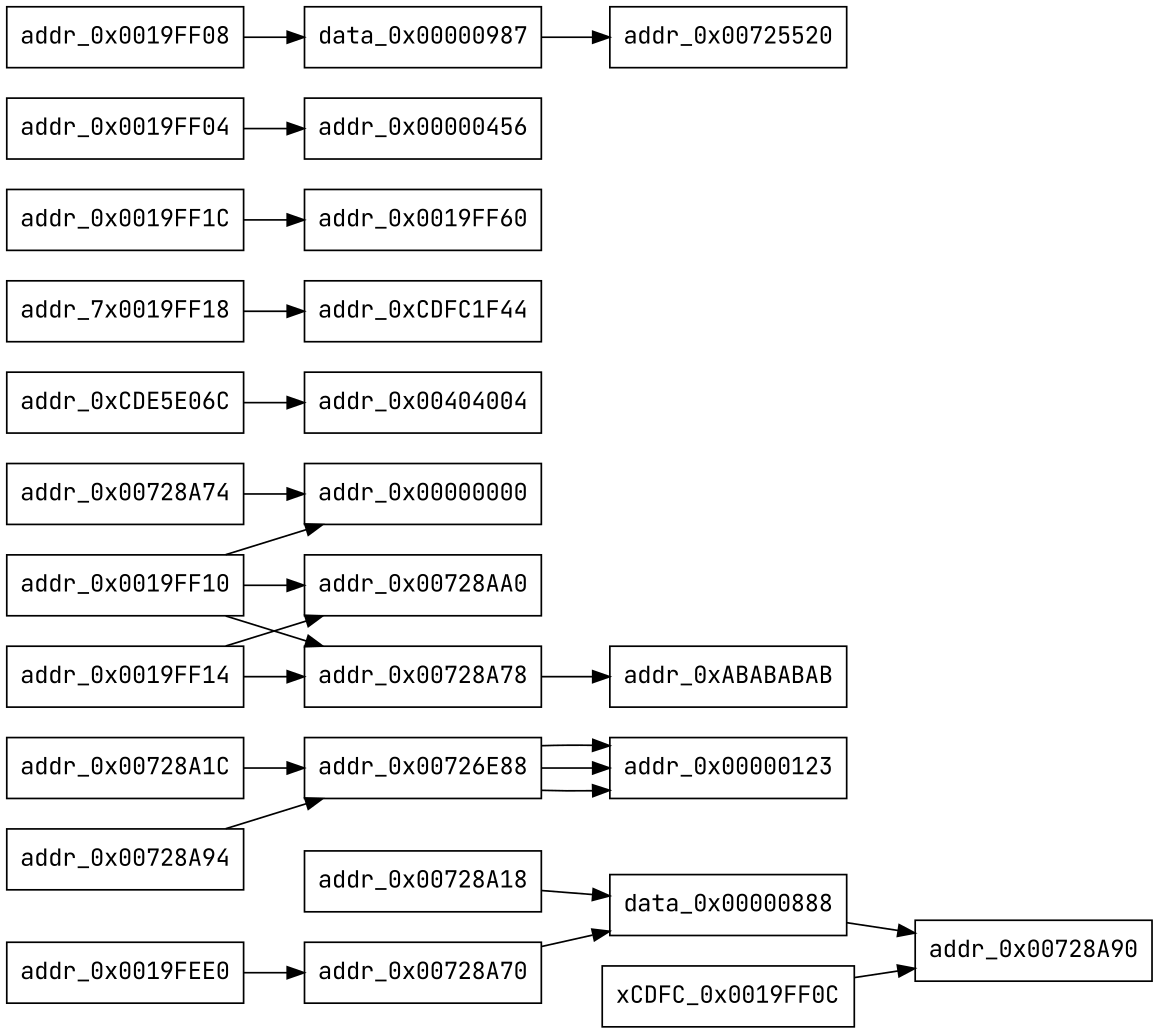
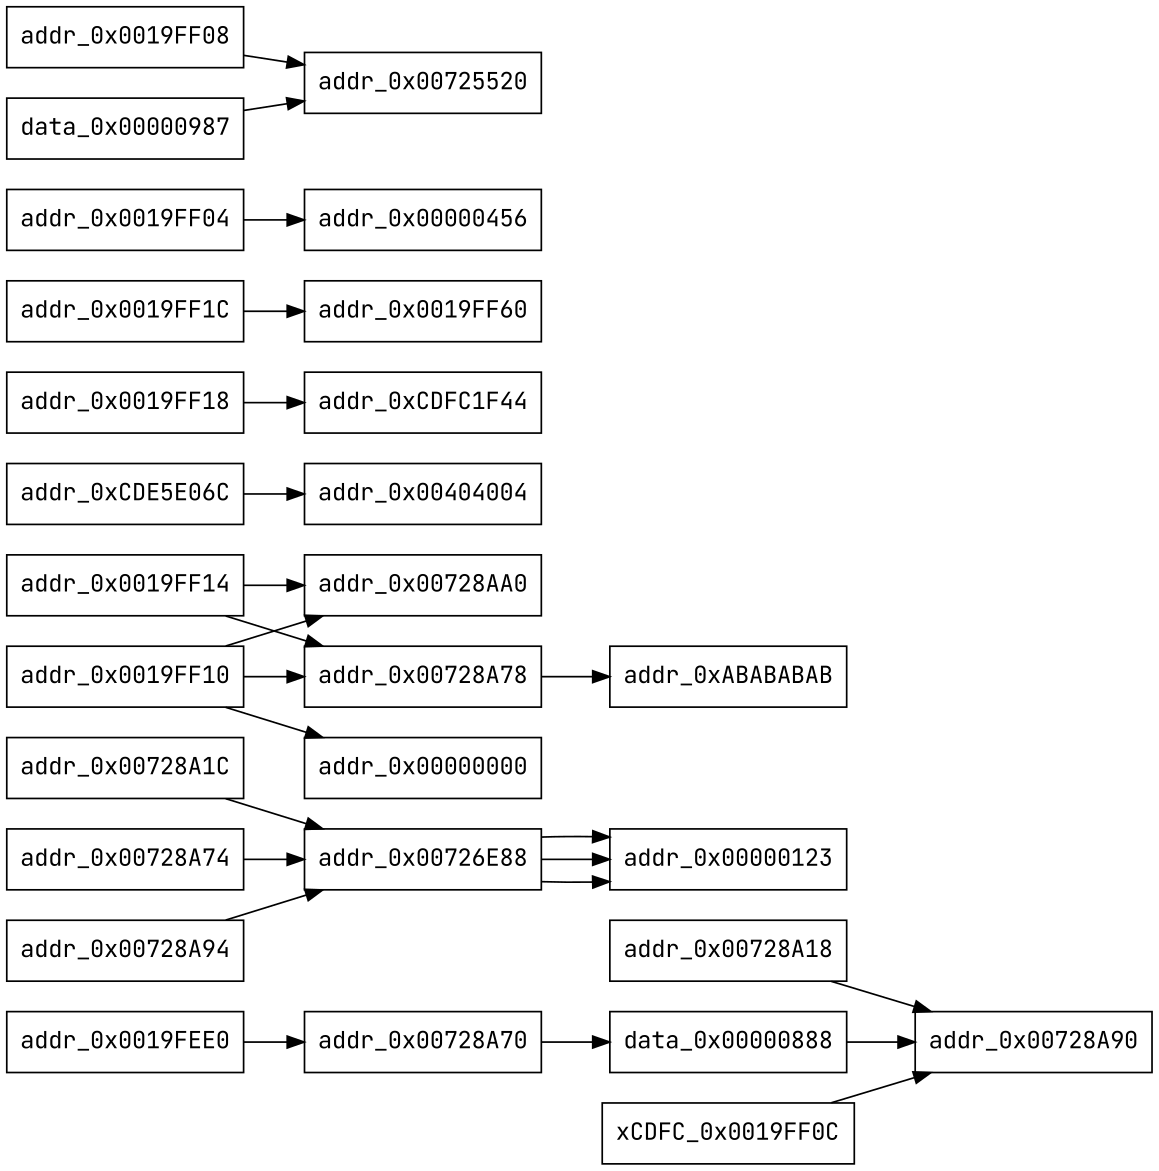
(265, 37) -> (265, 59)
(125, 311) -> (125, 403)
(265, 494) -> (265, 859)
(567, 893) -> (873, 994)
